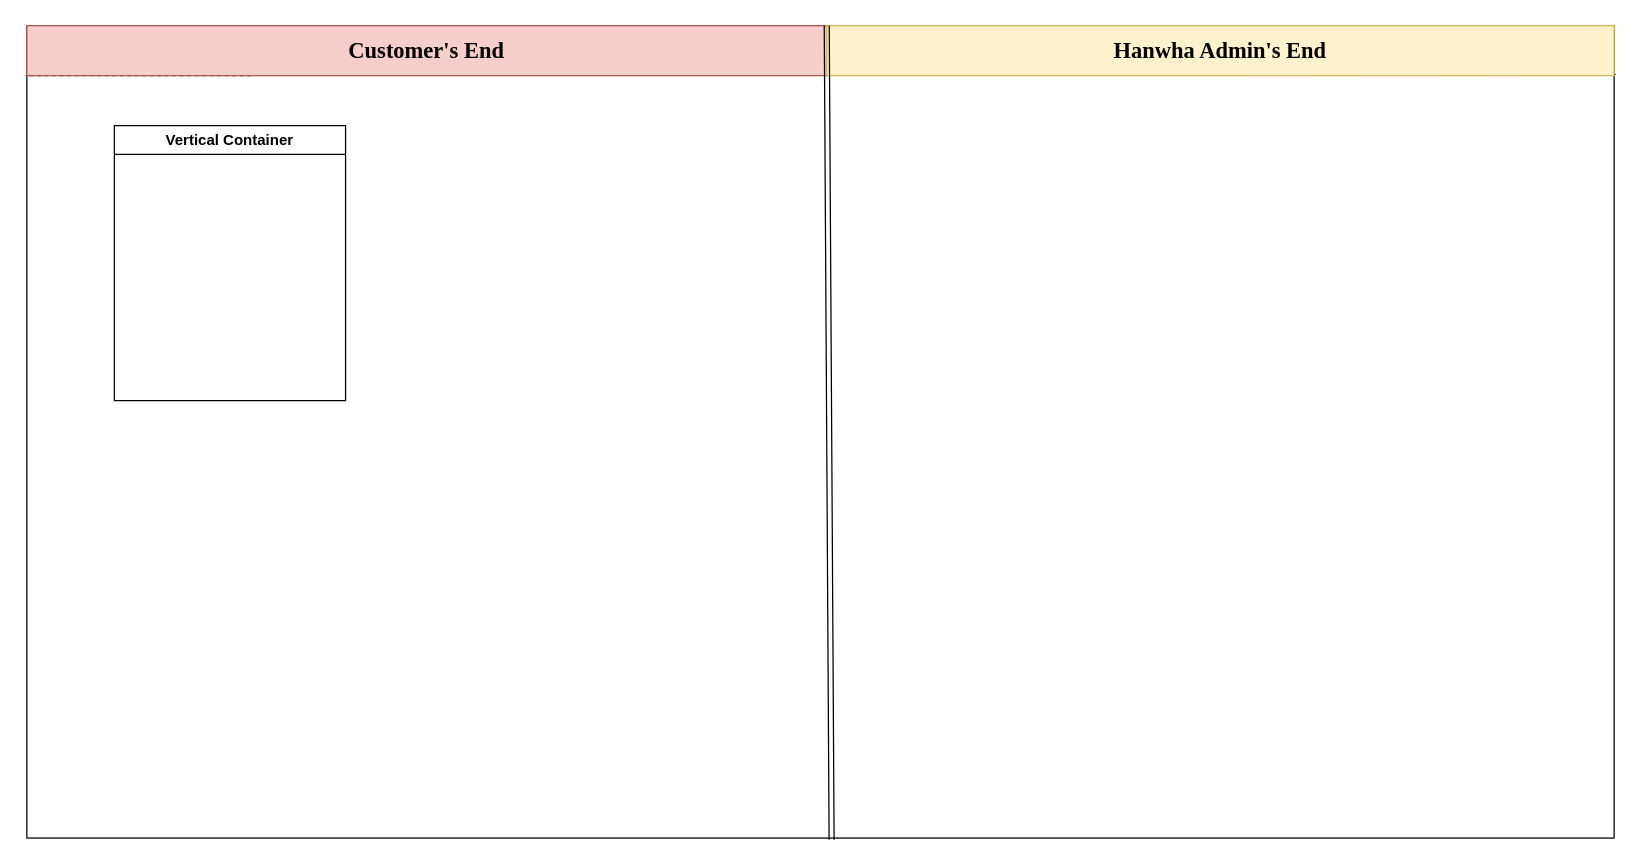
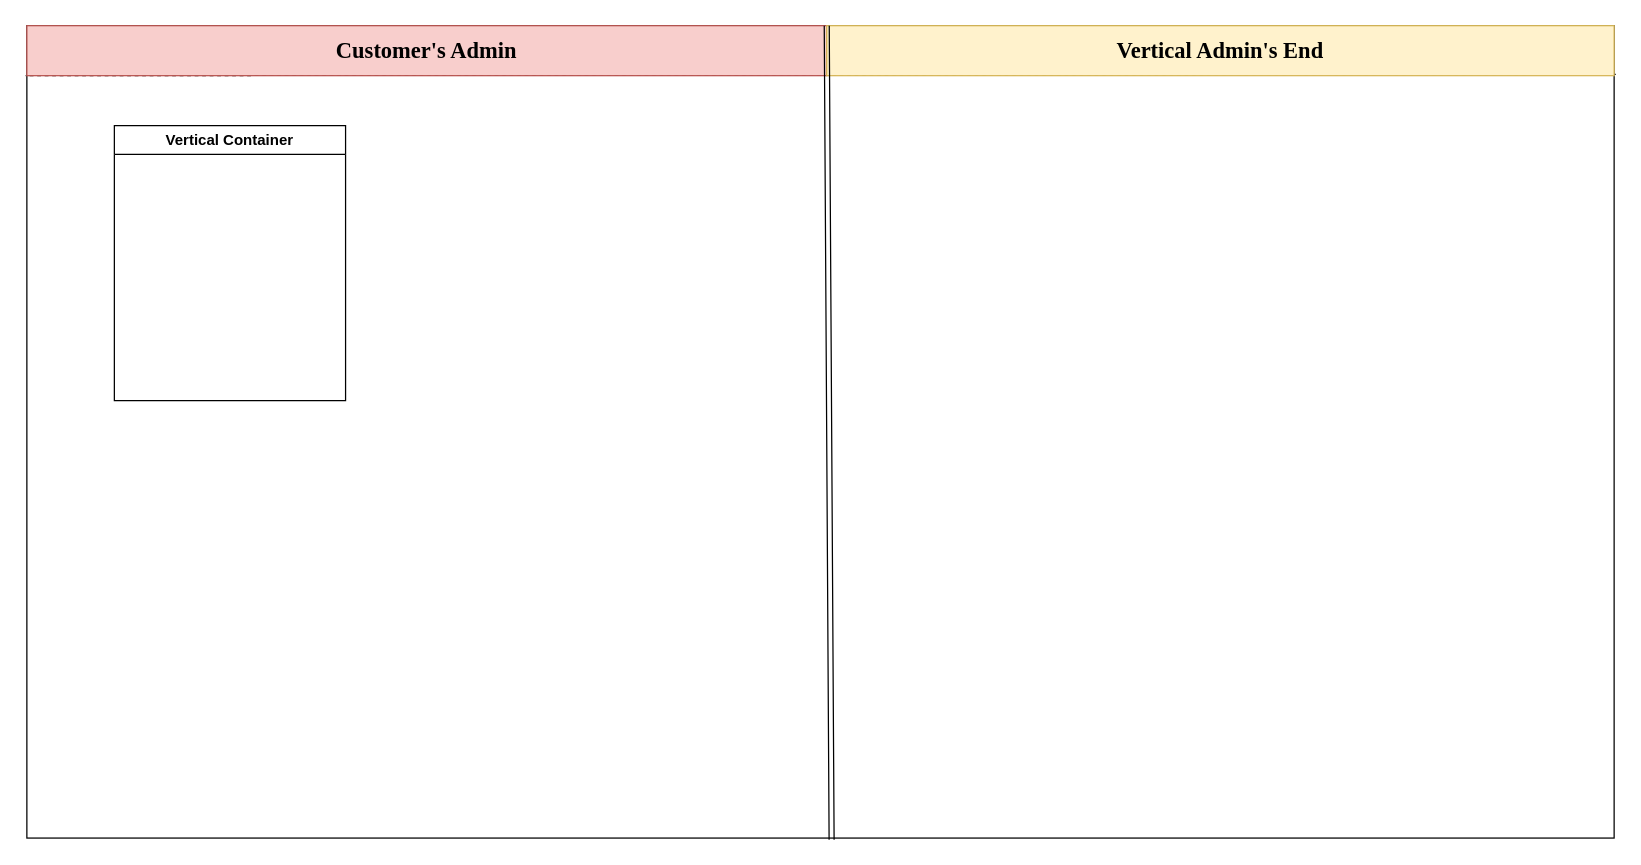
(427, 51) -> (427, 51)
(1221, 51) -> (1221, 51)
